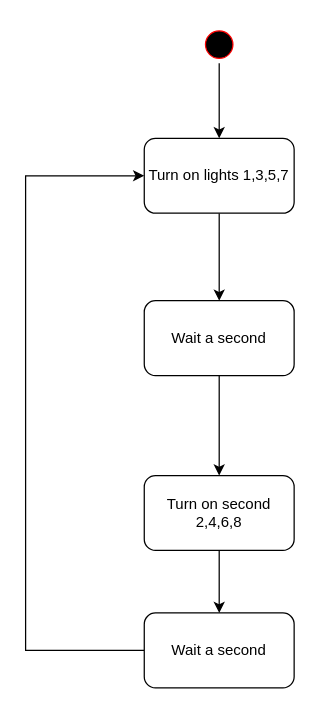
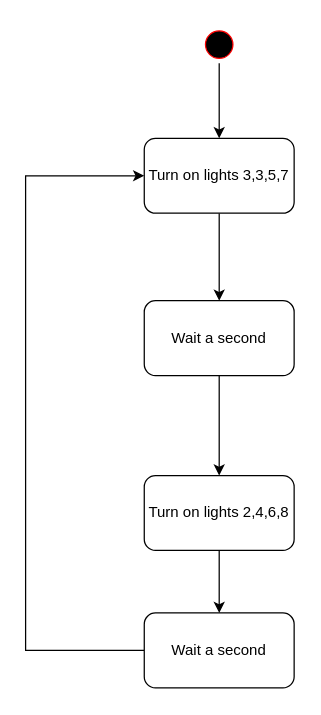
(219, 176) -> (219, 176)
(219, 513) -> (219, 513)
